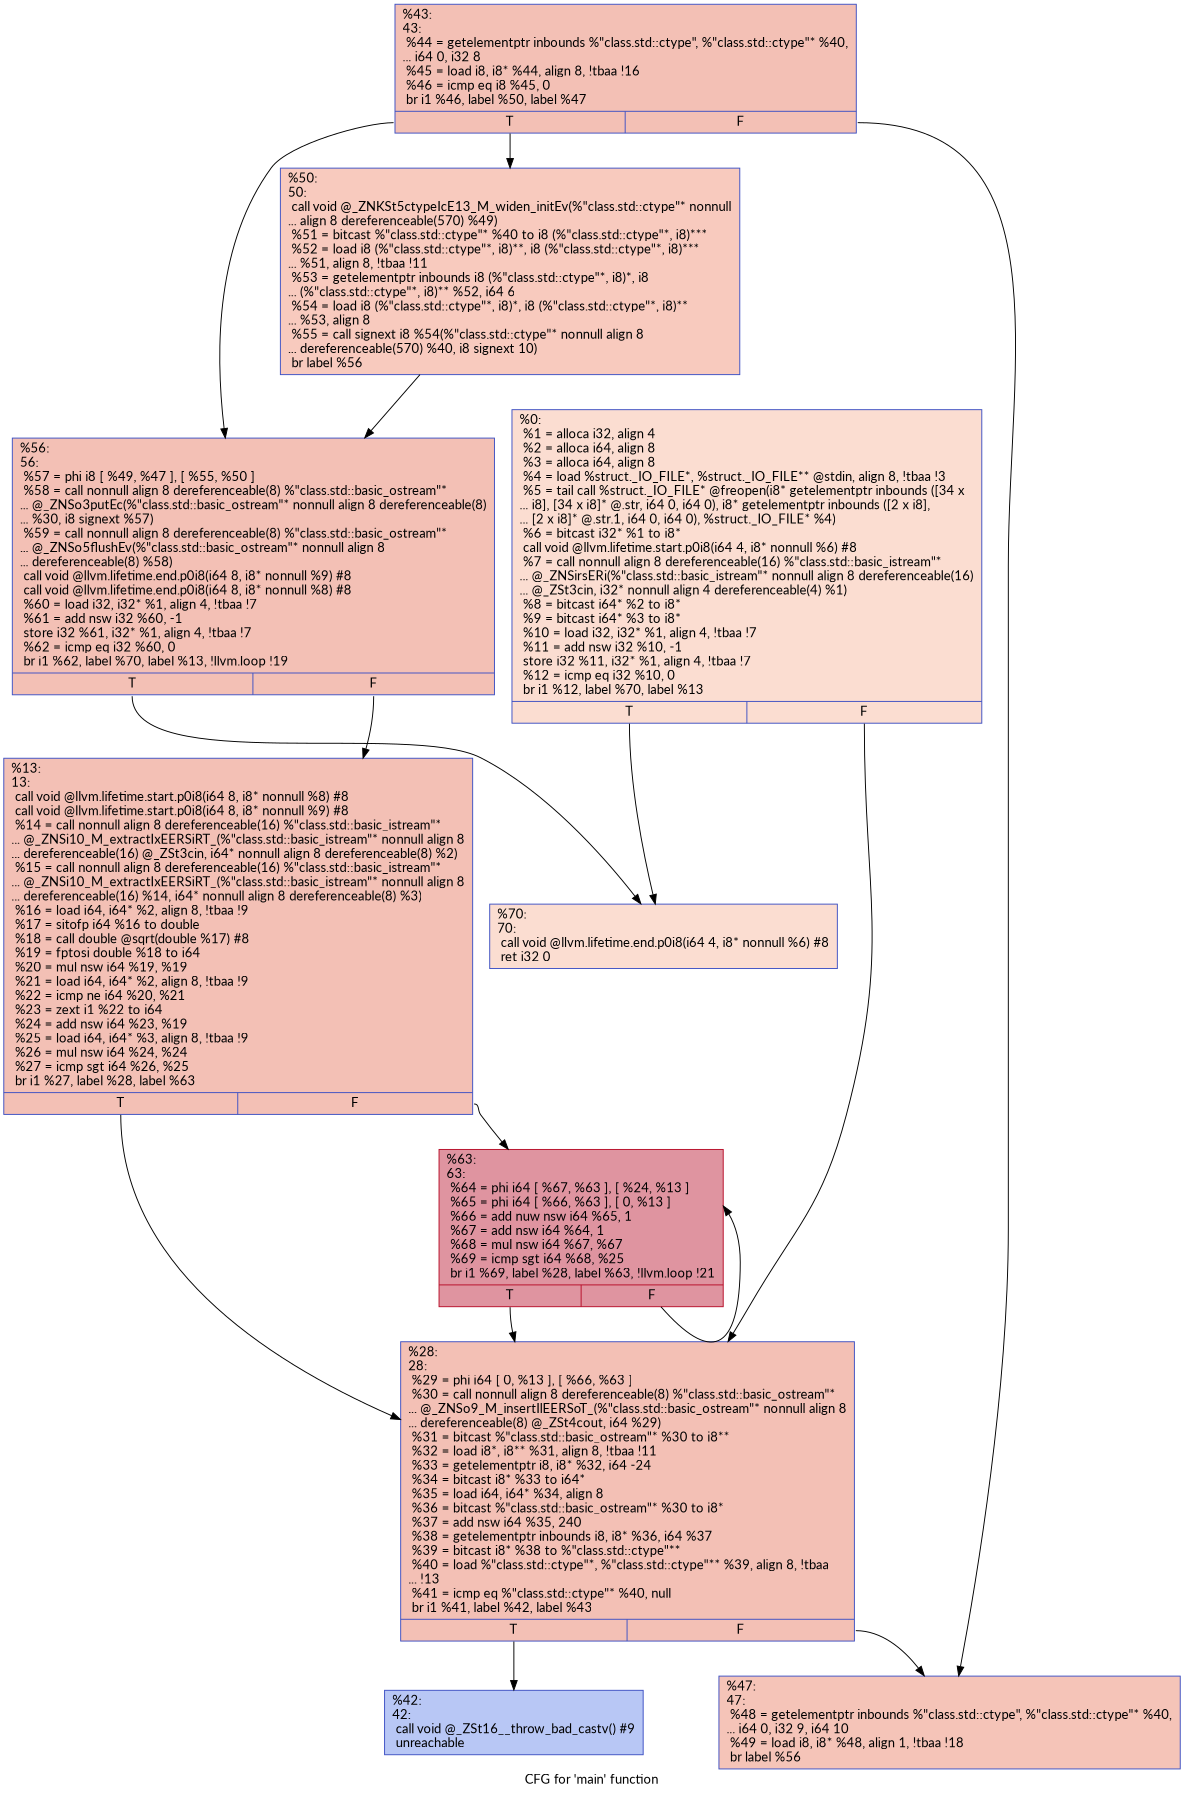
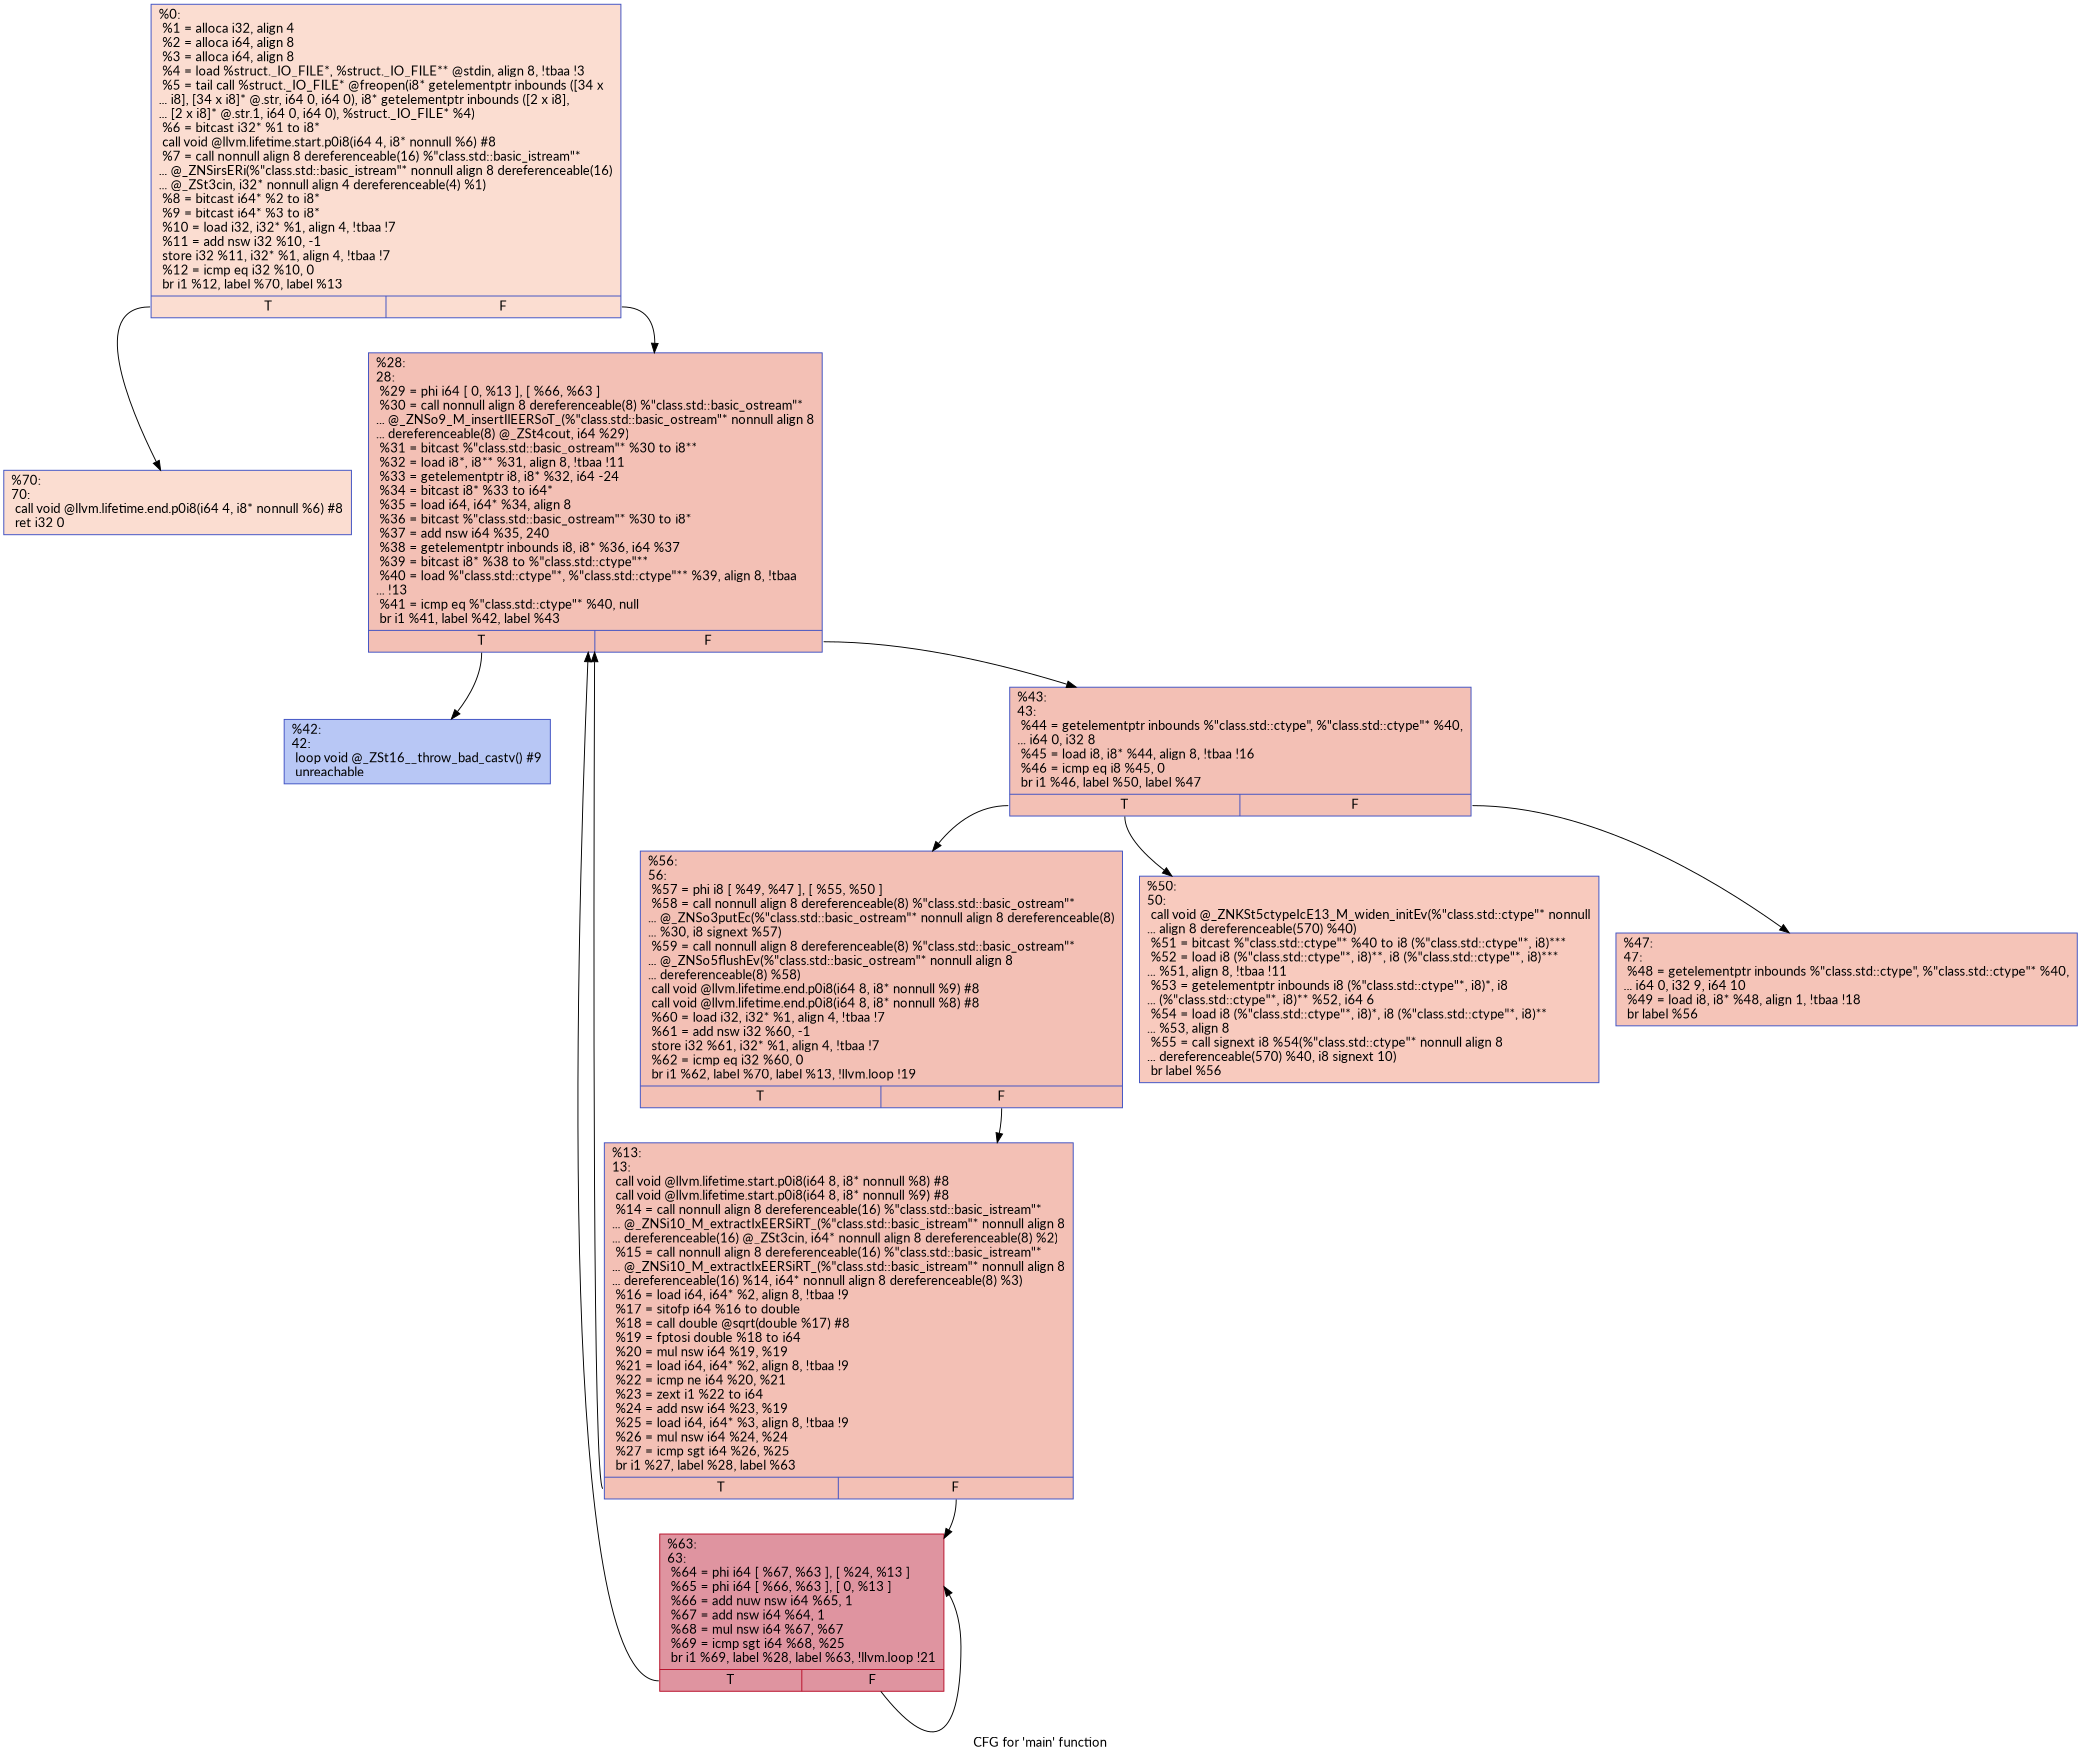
(393, 221) -> (1252, 929)
(395, 403) -> none
(403, 745) -> none
(891, 1642) -> (947, 654)
(514, 1729) -> (417, 758)
